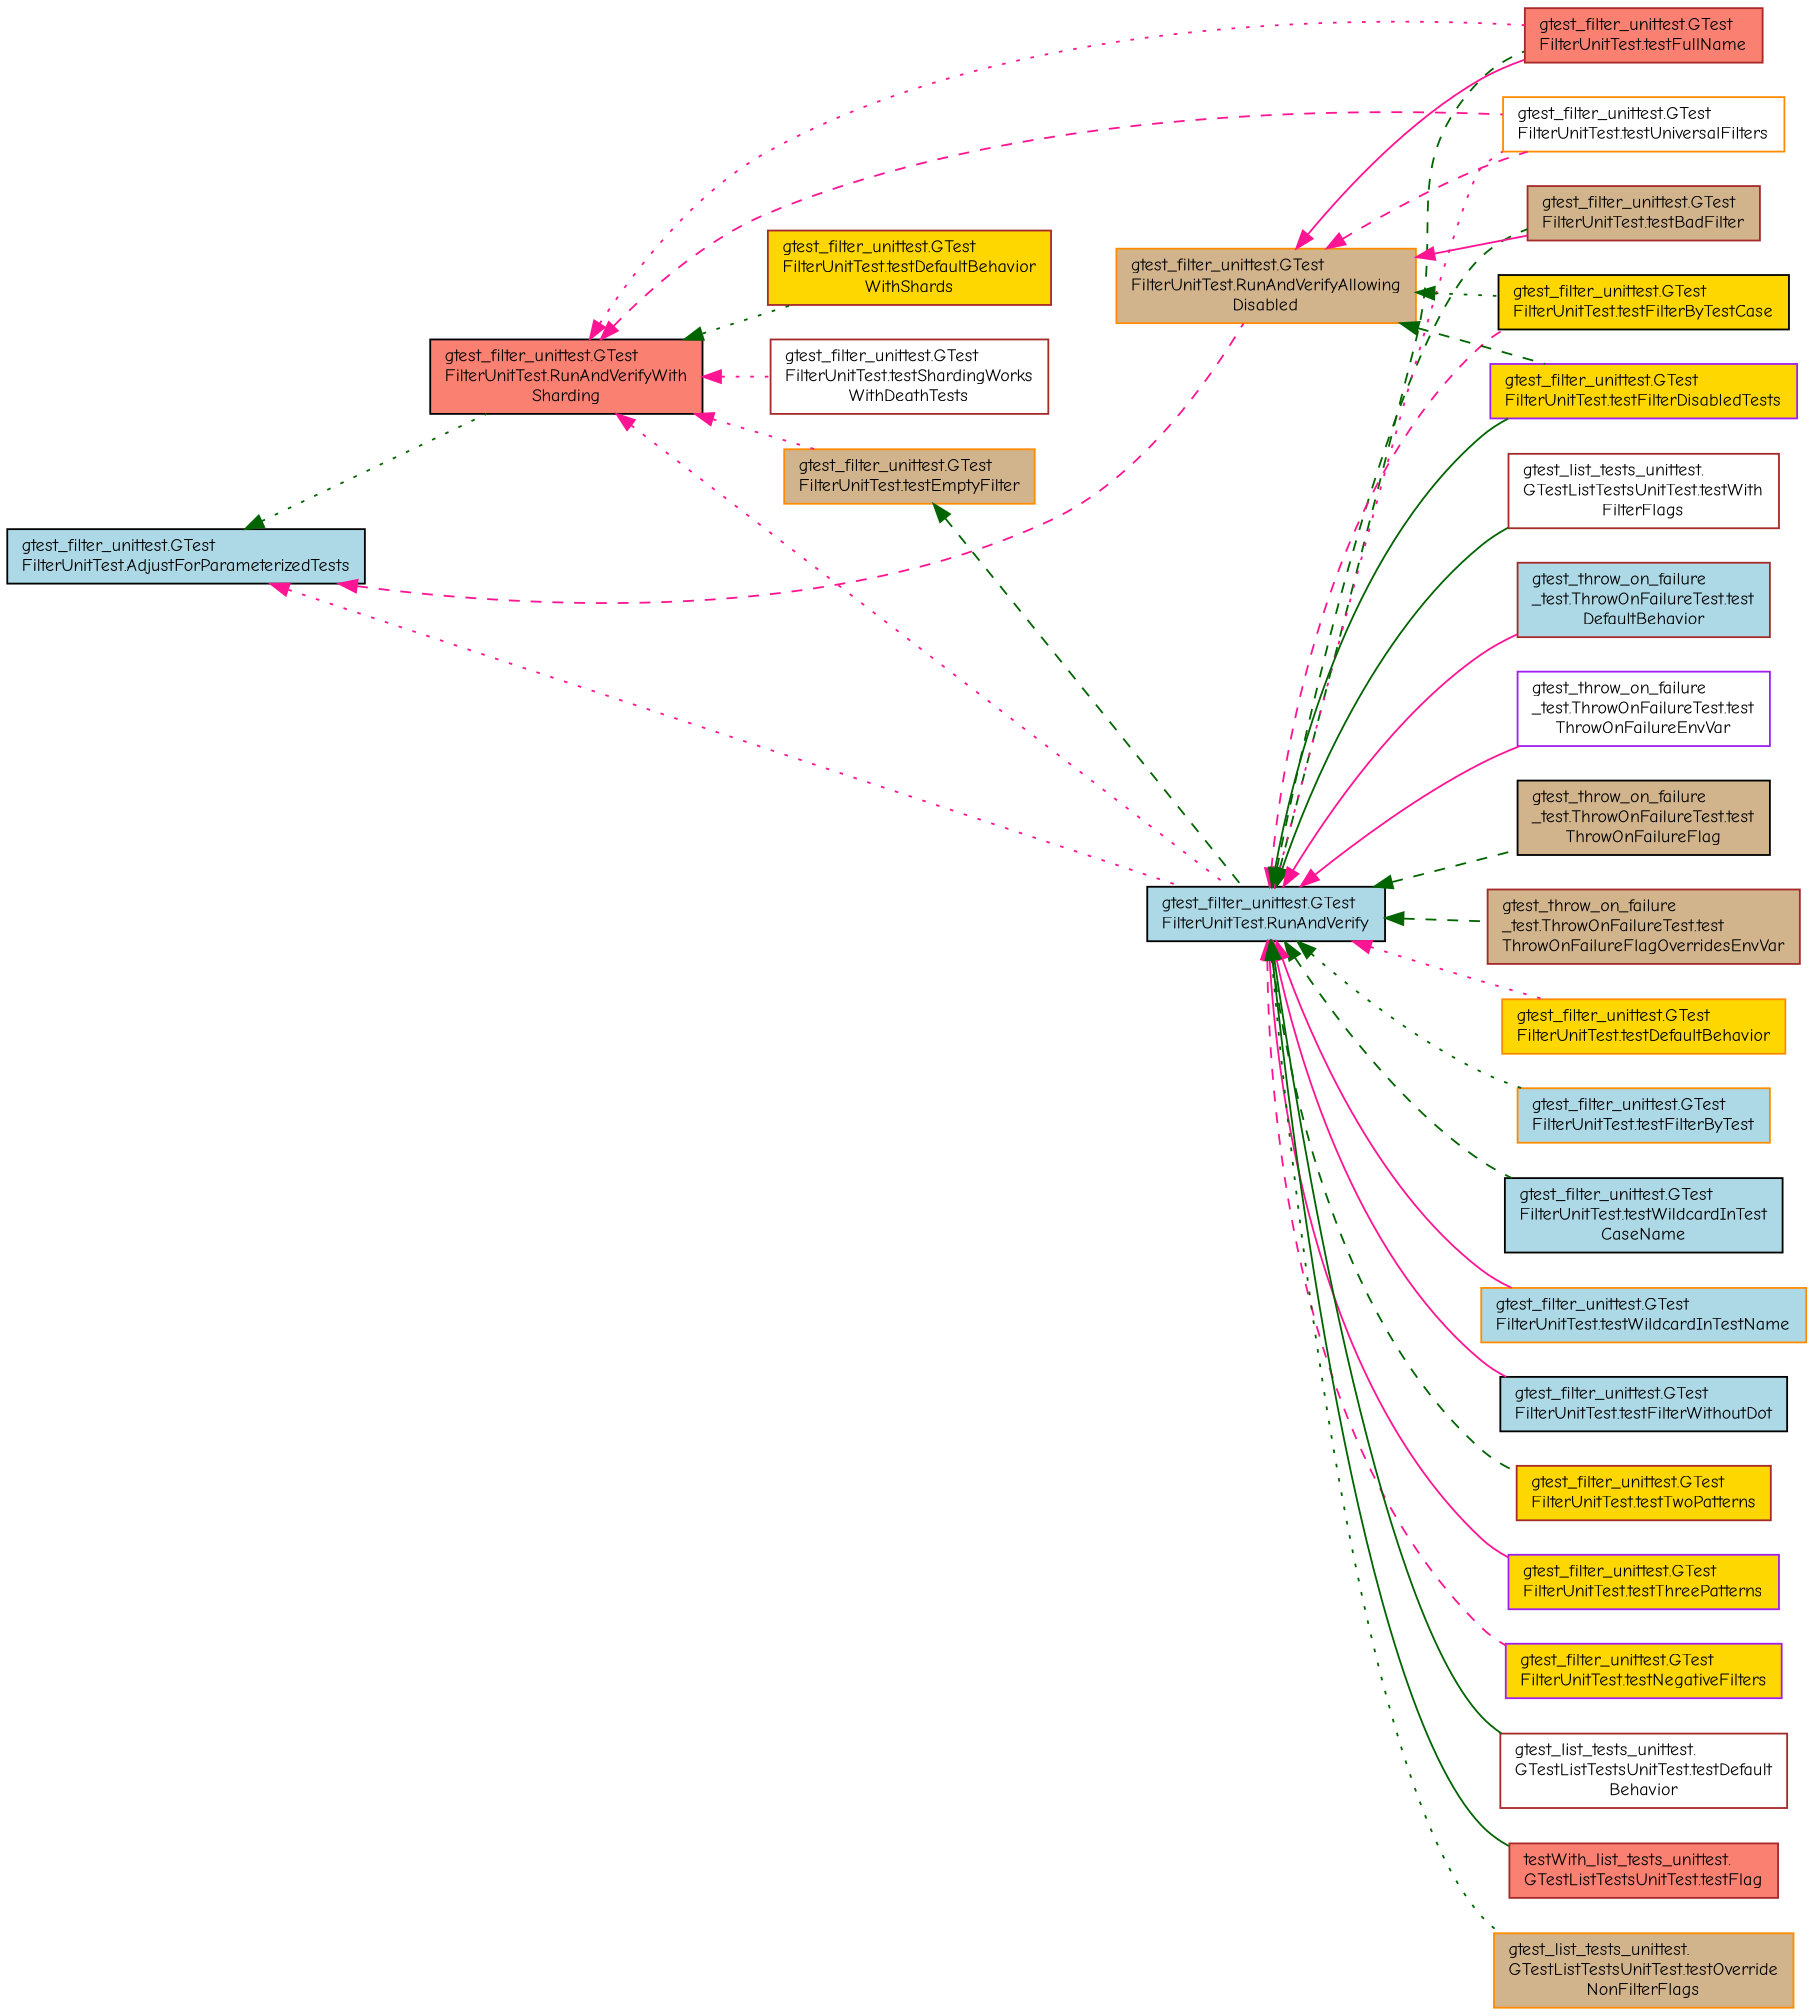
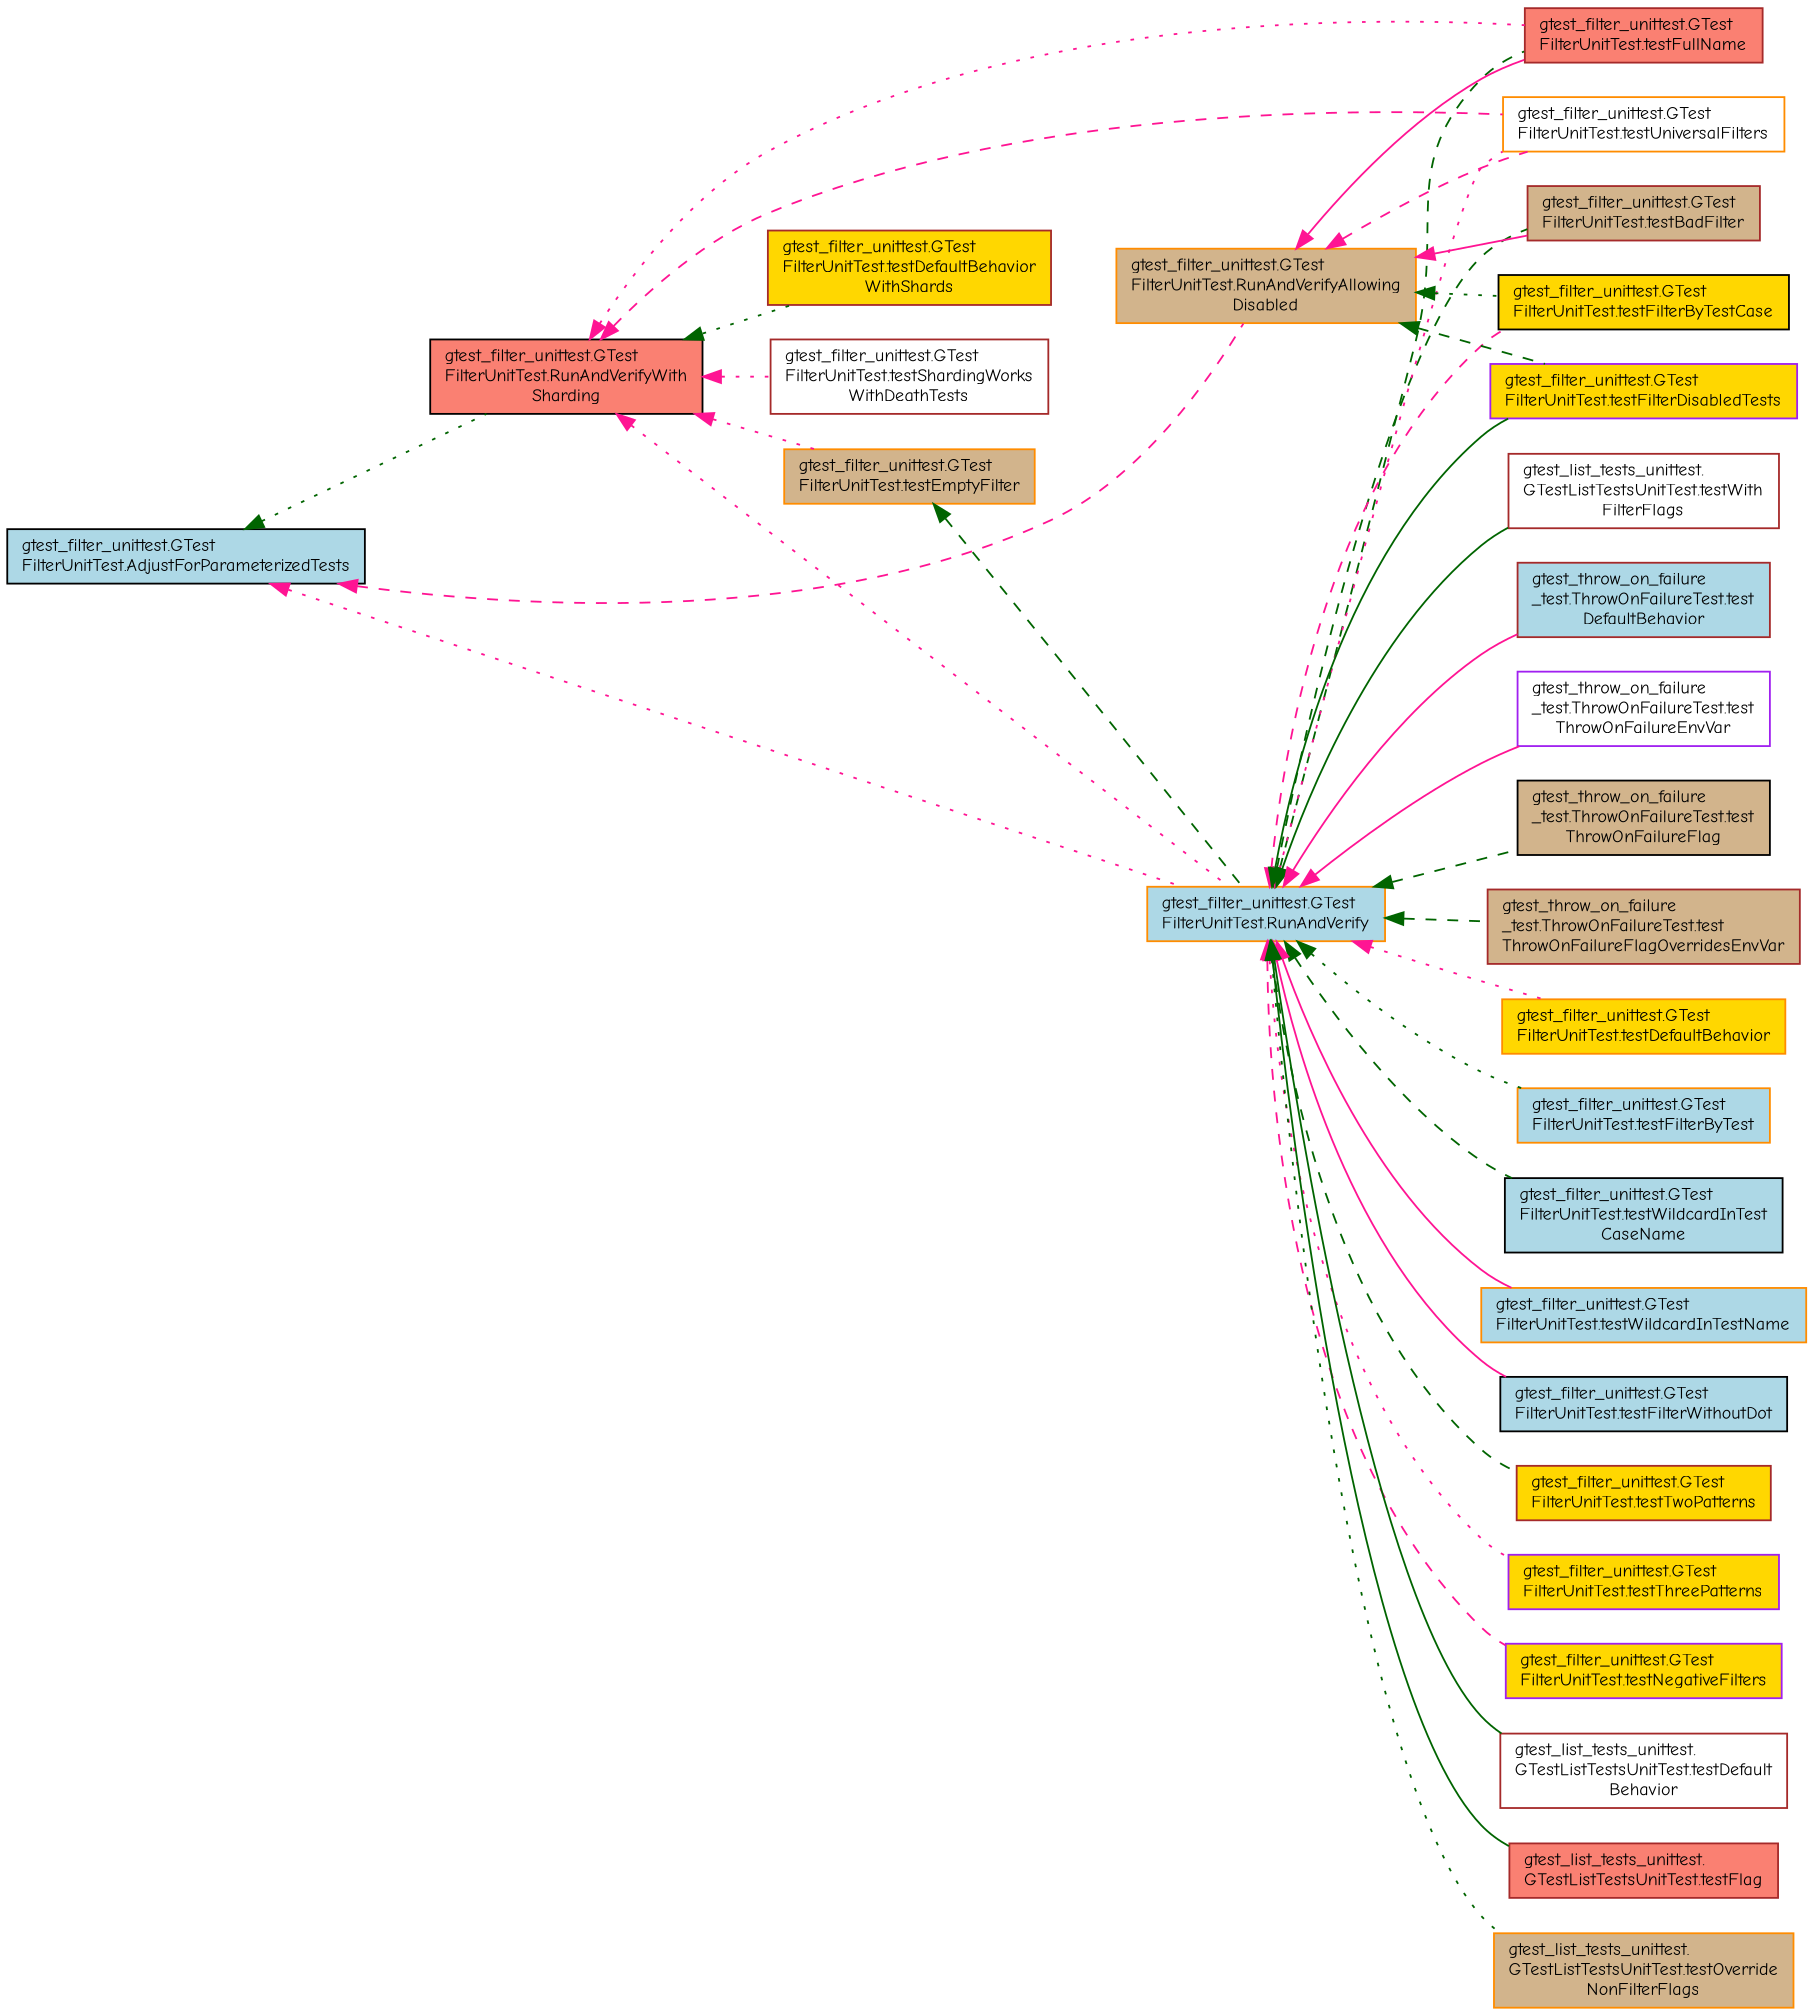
(1266, 914) -> (1266, 914)
(1361, 1362) -> (1361, 1362)
(1644, 1871) -> (1644, 1871)
